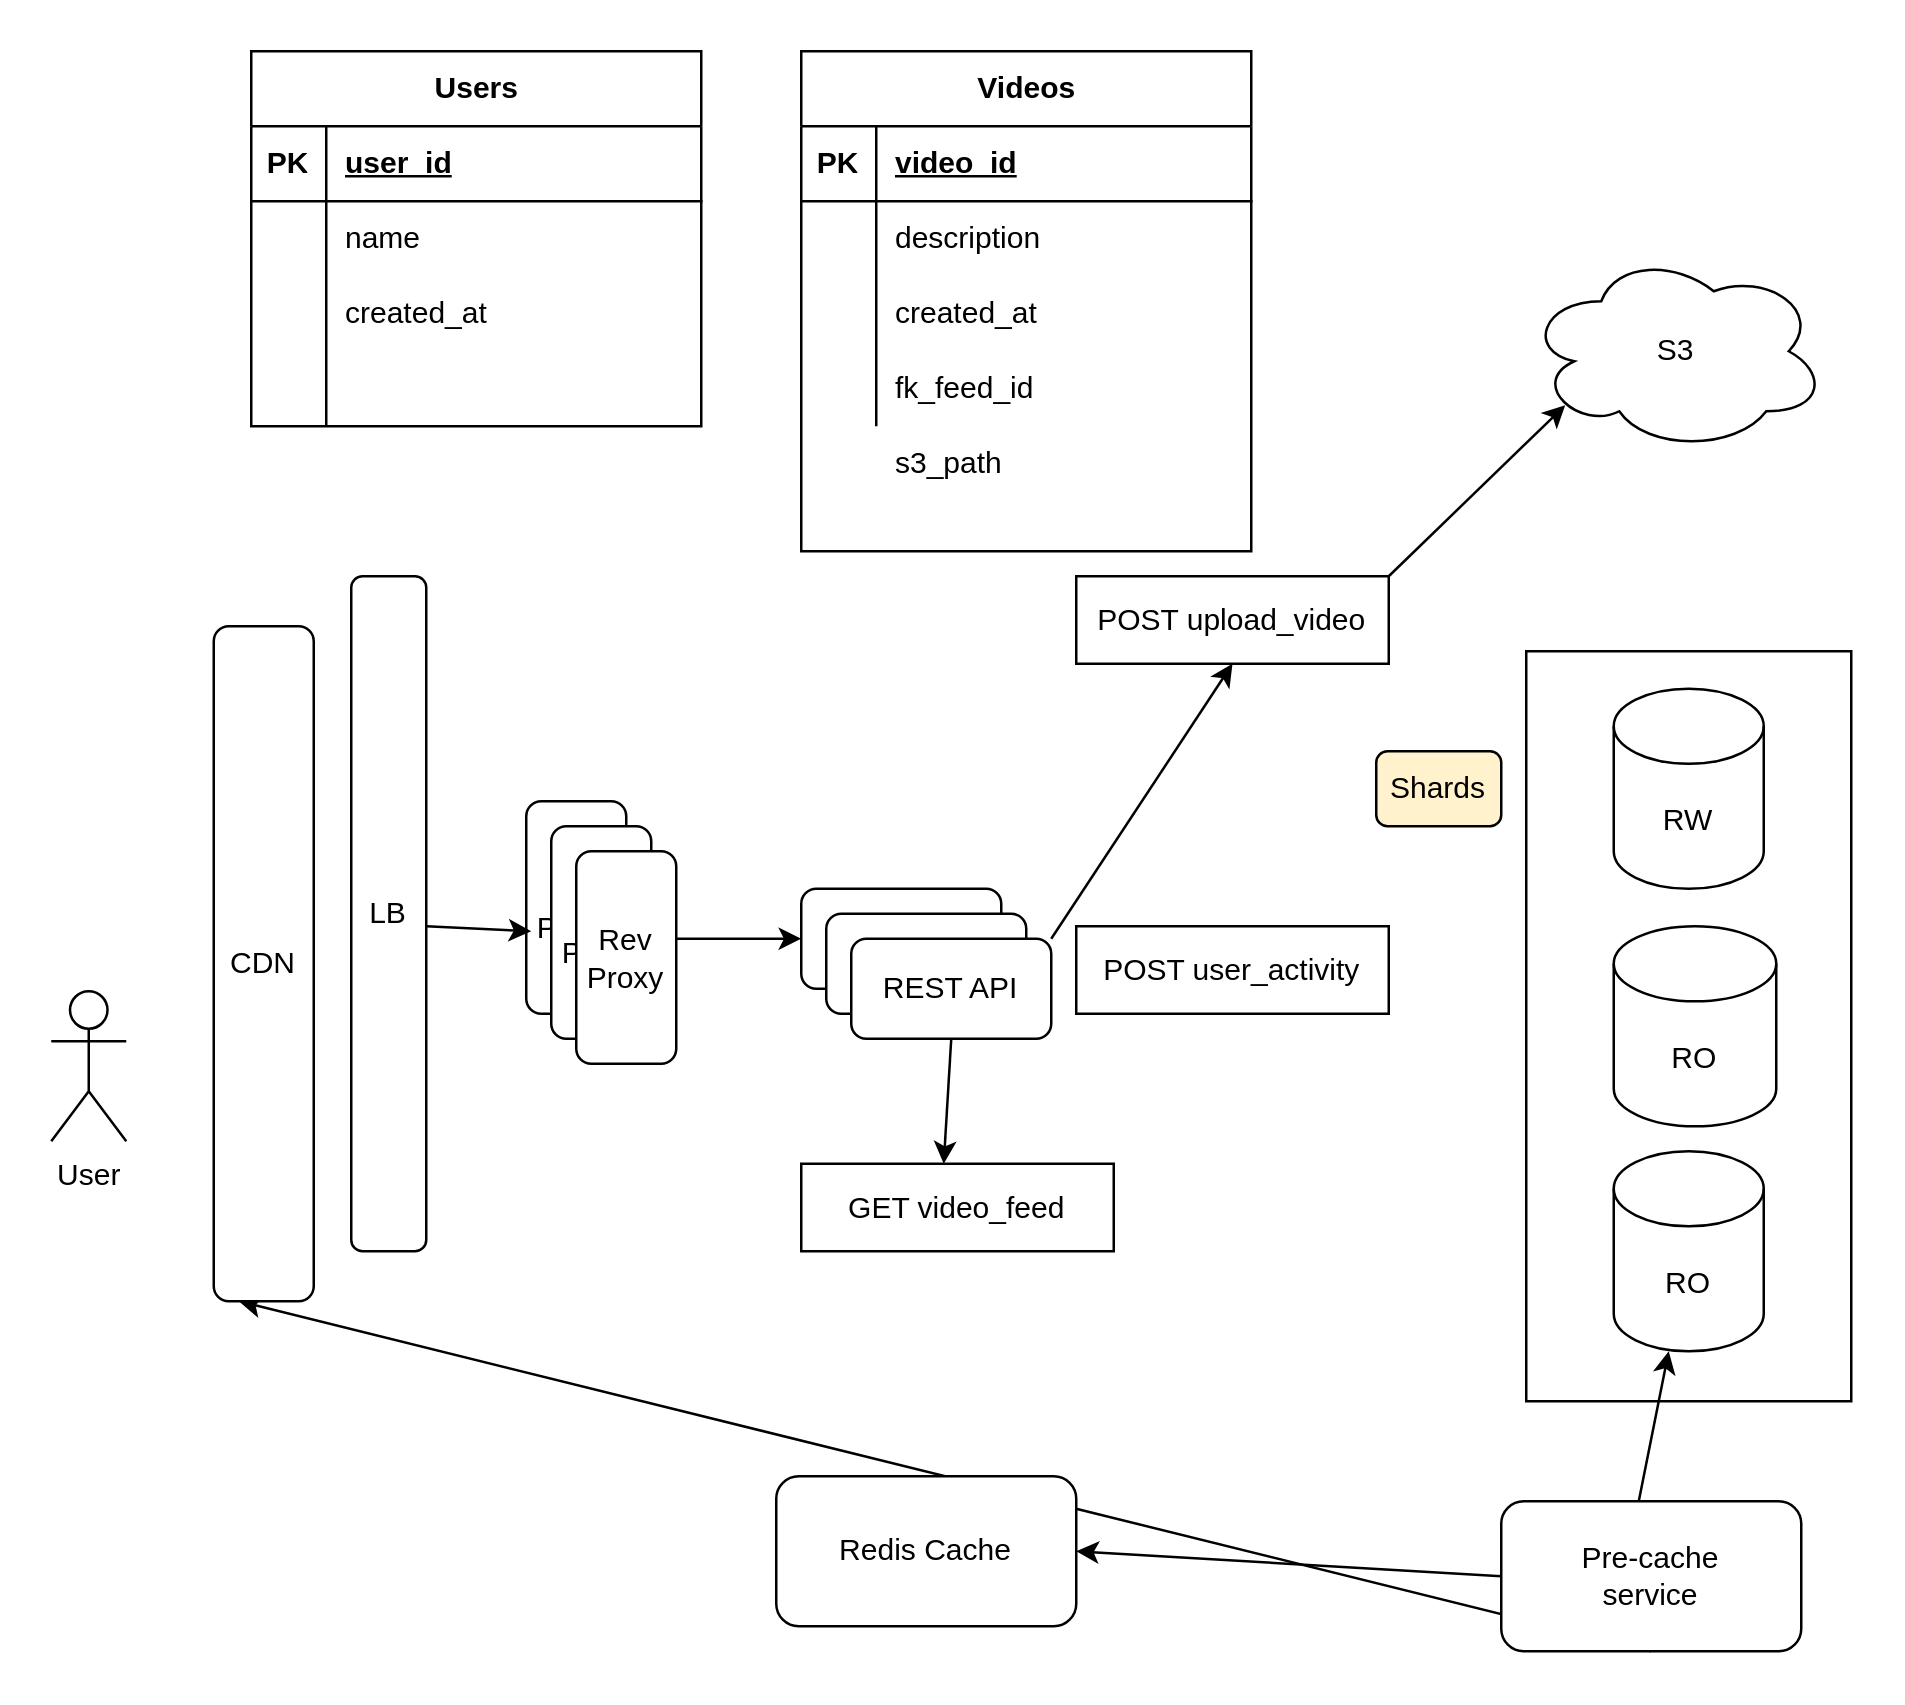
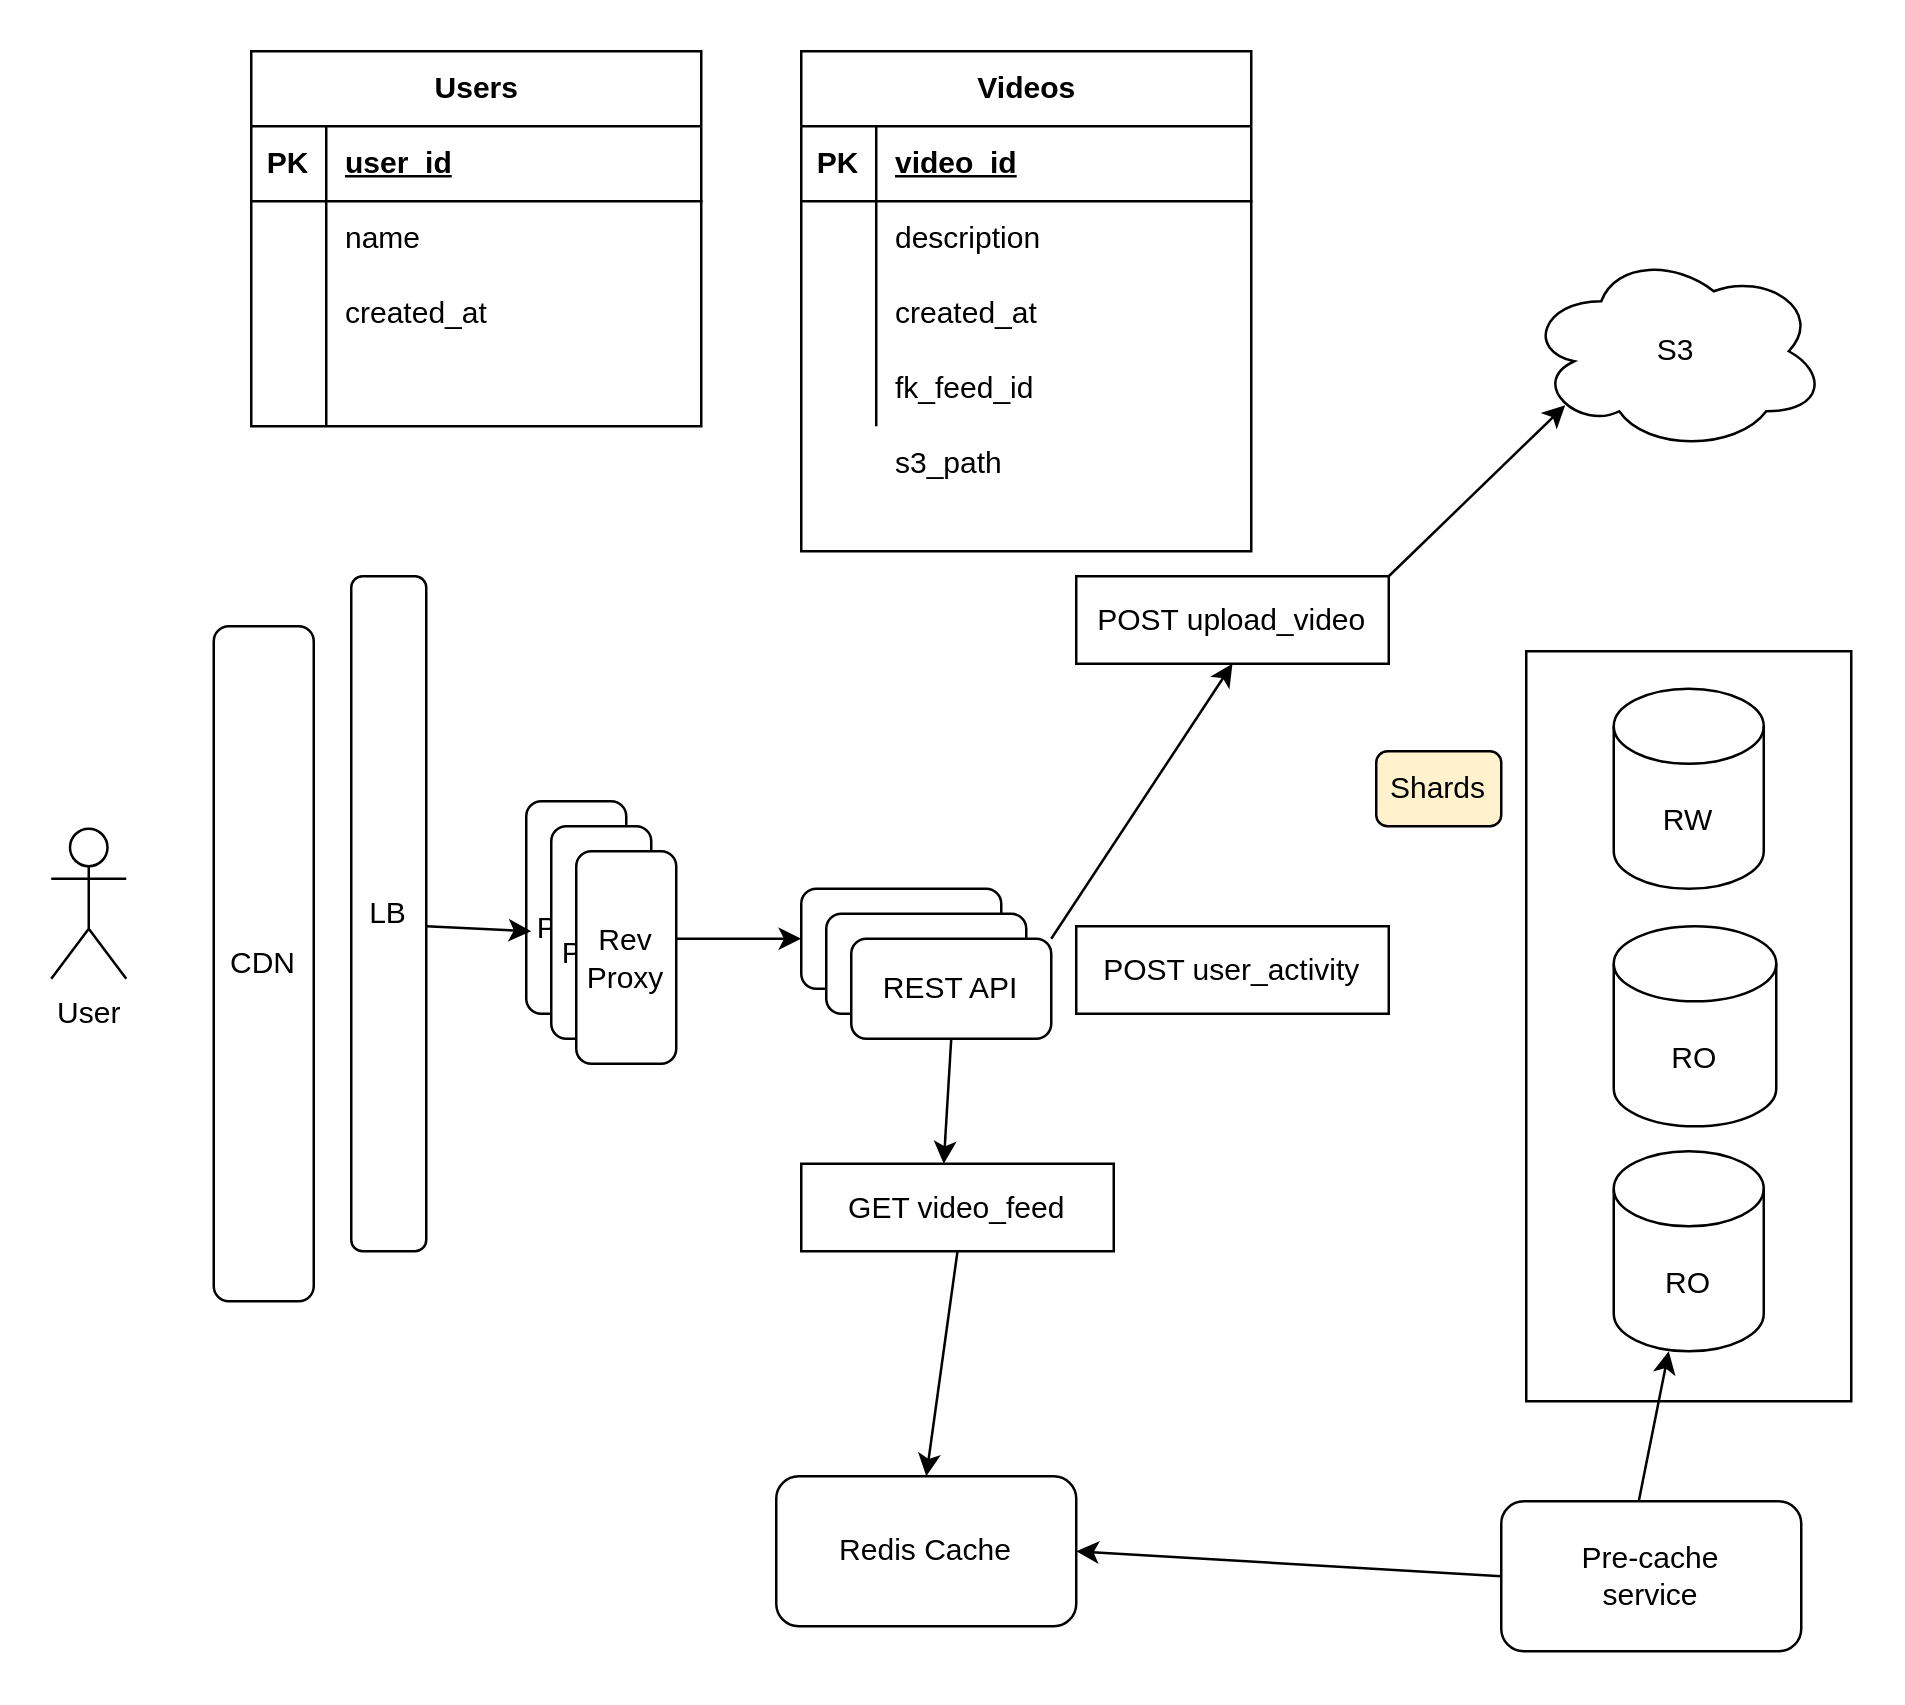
(89, 1066) -> (89, 904)
none -> (943, 1355)
(600, 1391) -> none
